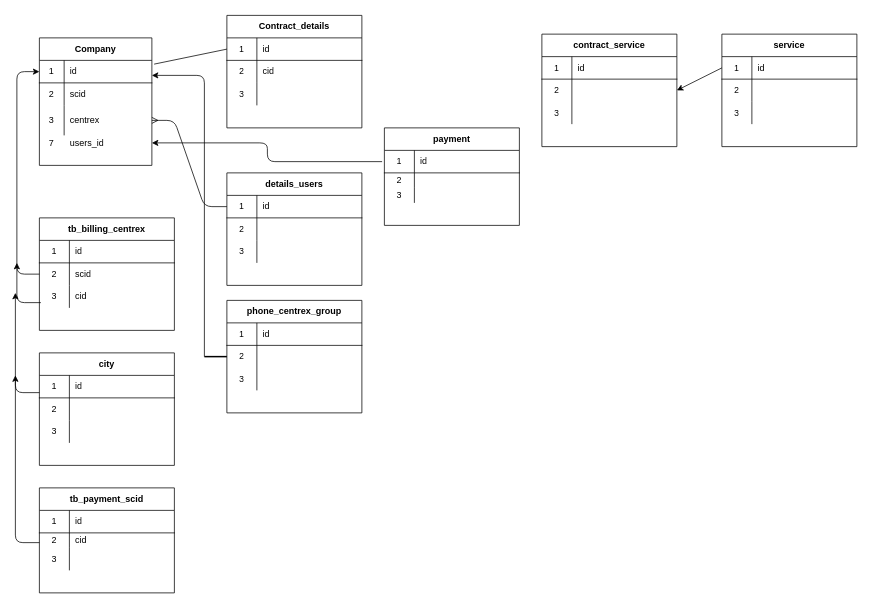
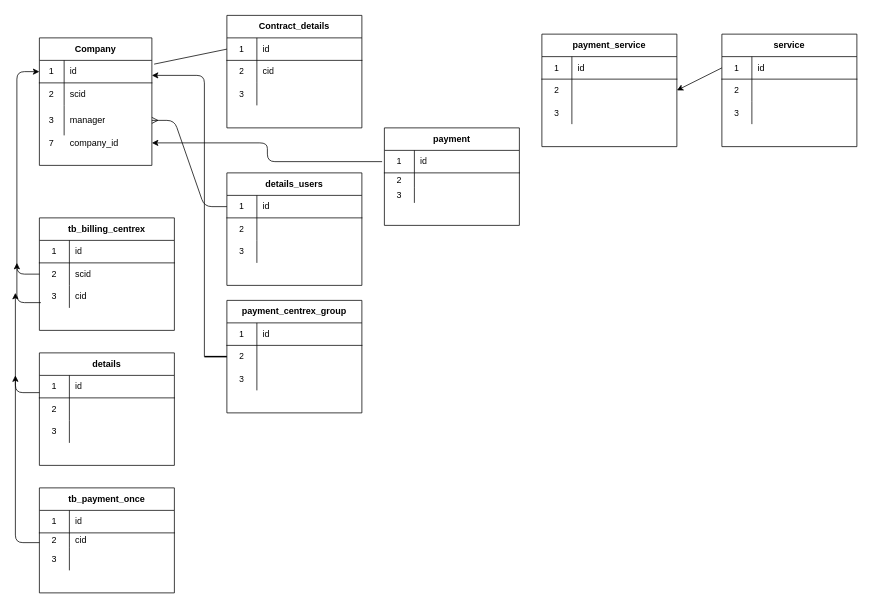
(609, 45) -> (609, 45)
(88, 120) -> (88, 120)
(89, 143) -> (94, 143)
(294, 312) -> (294, 312)
(107, 364) -> (107, 364)
(107, 499) -> (107, 499)
